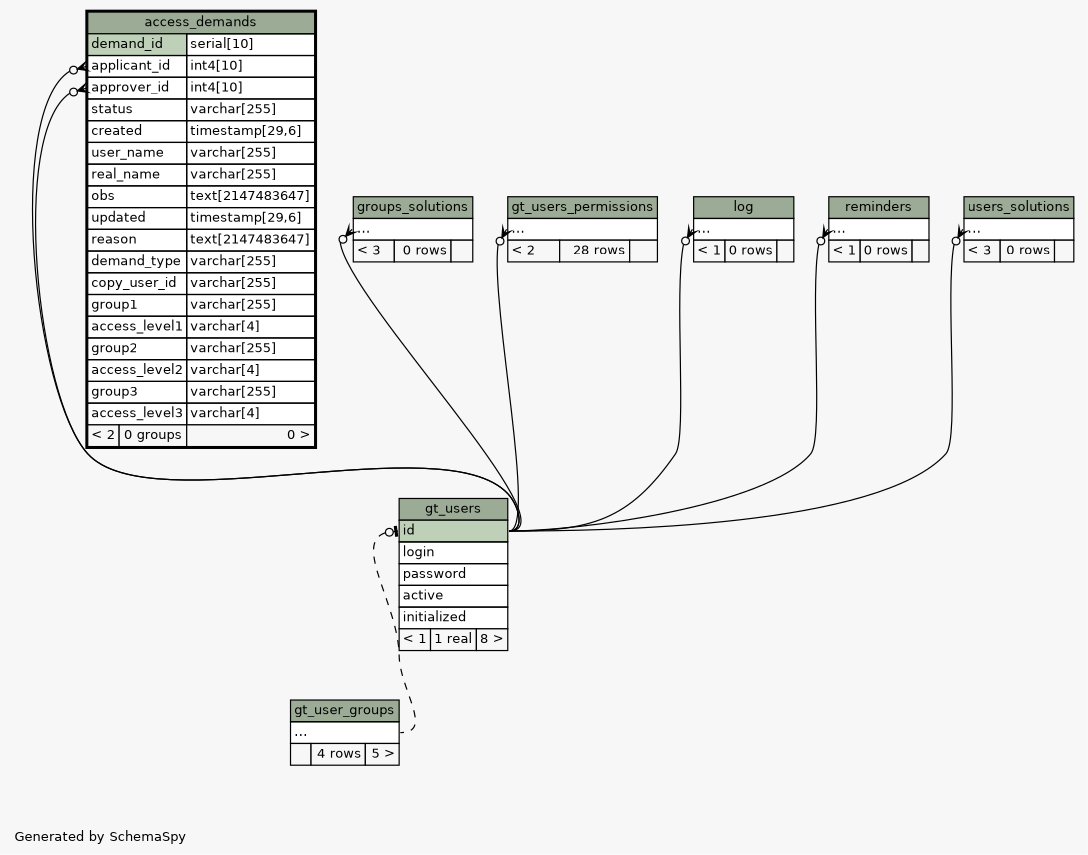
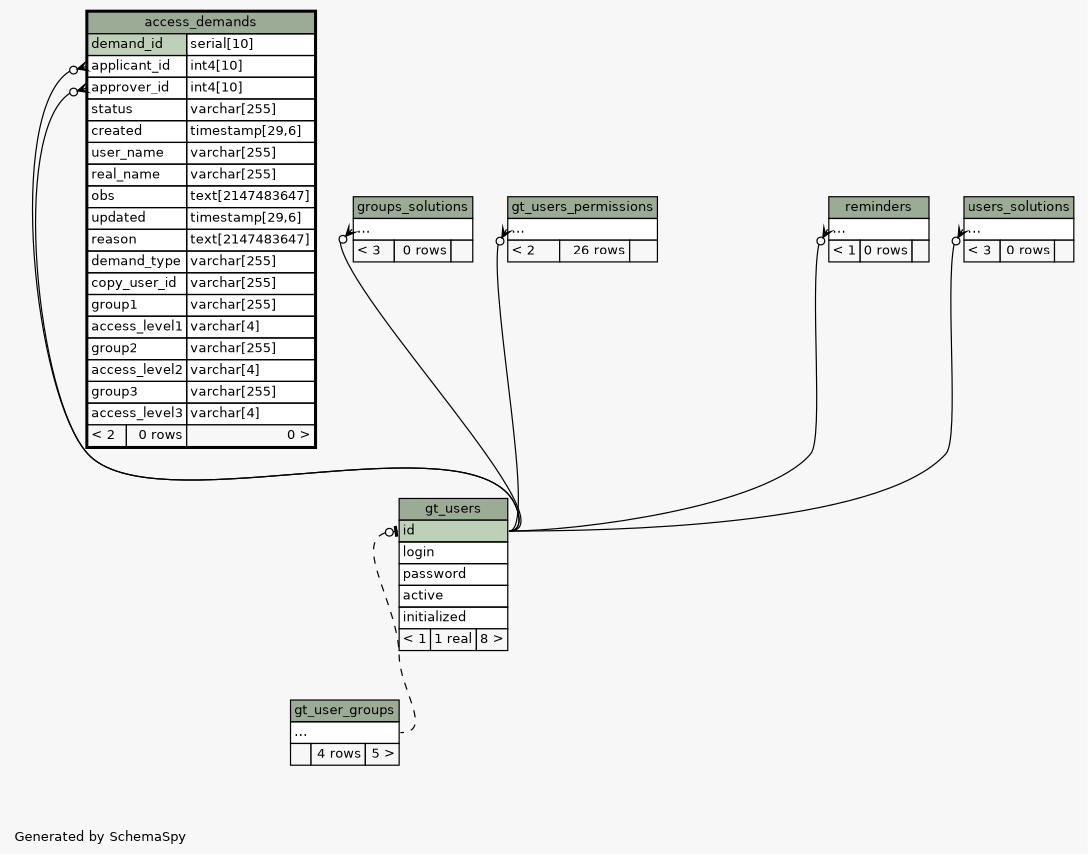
(743, 229) -> none
(599, 250) -> (599, 250)
(154, 435) -> (161, 435)
